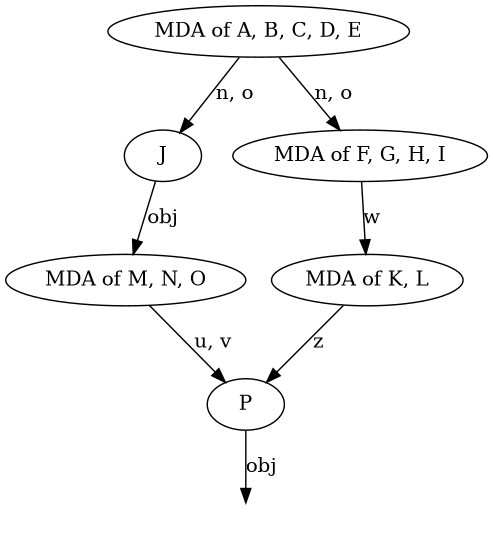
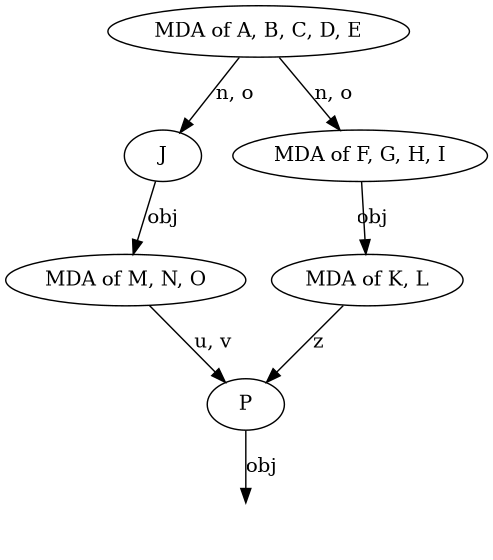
(372, 218) -> (372, 218)
